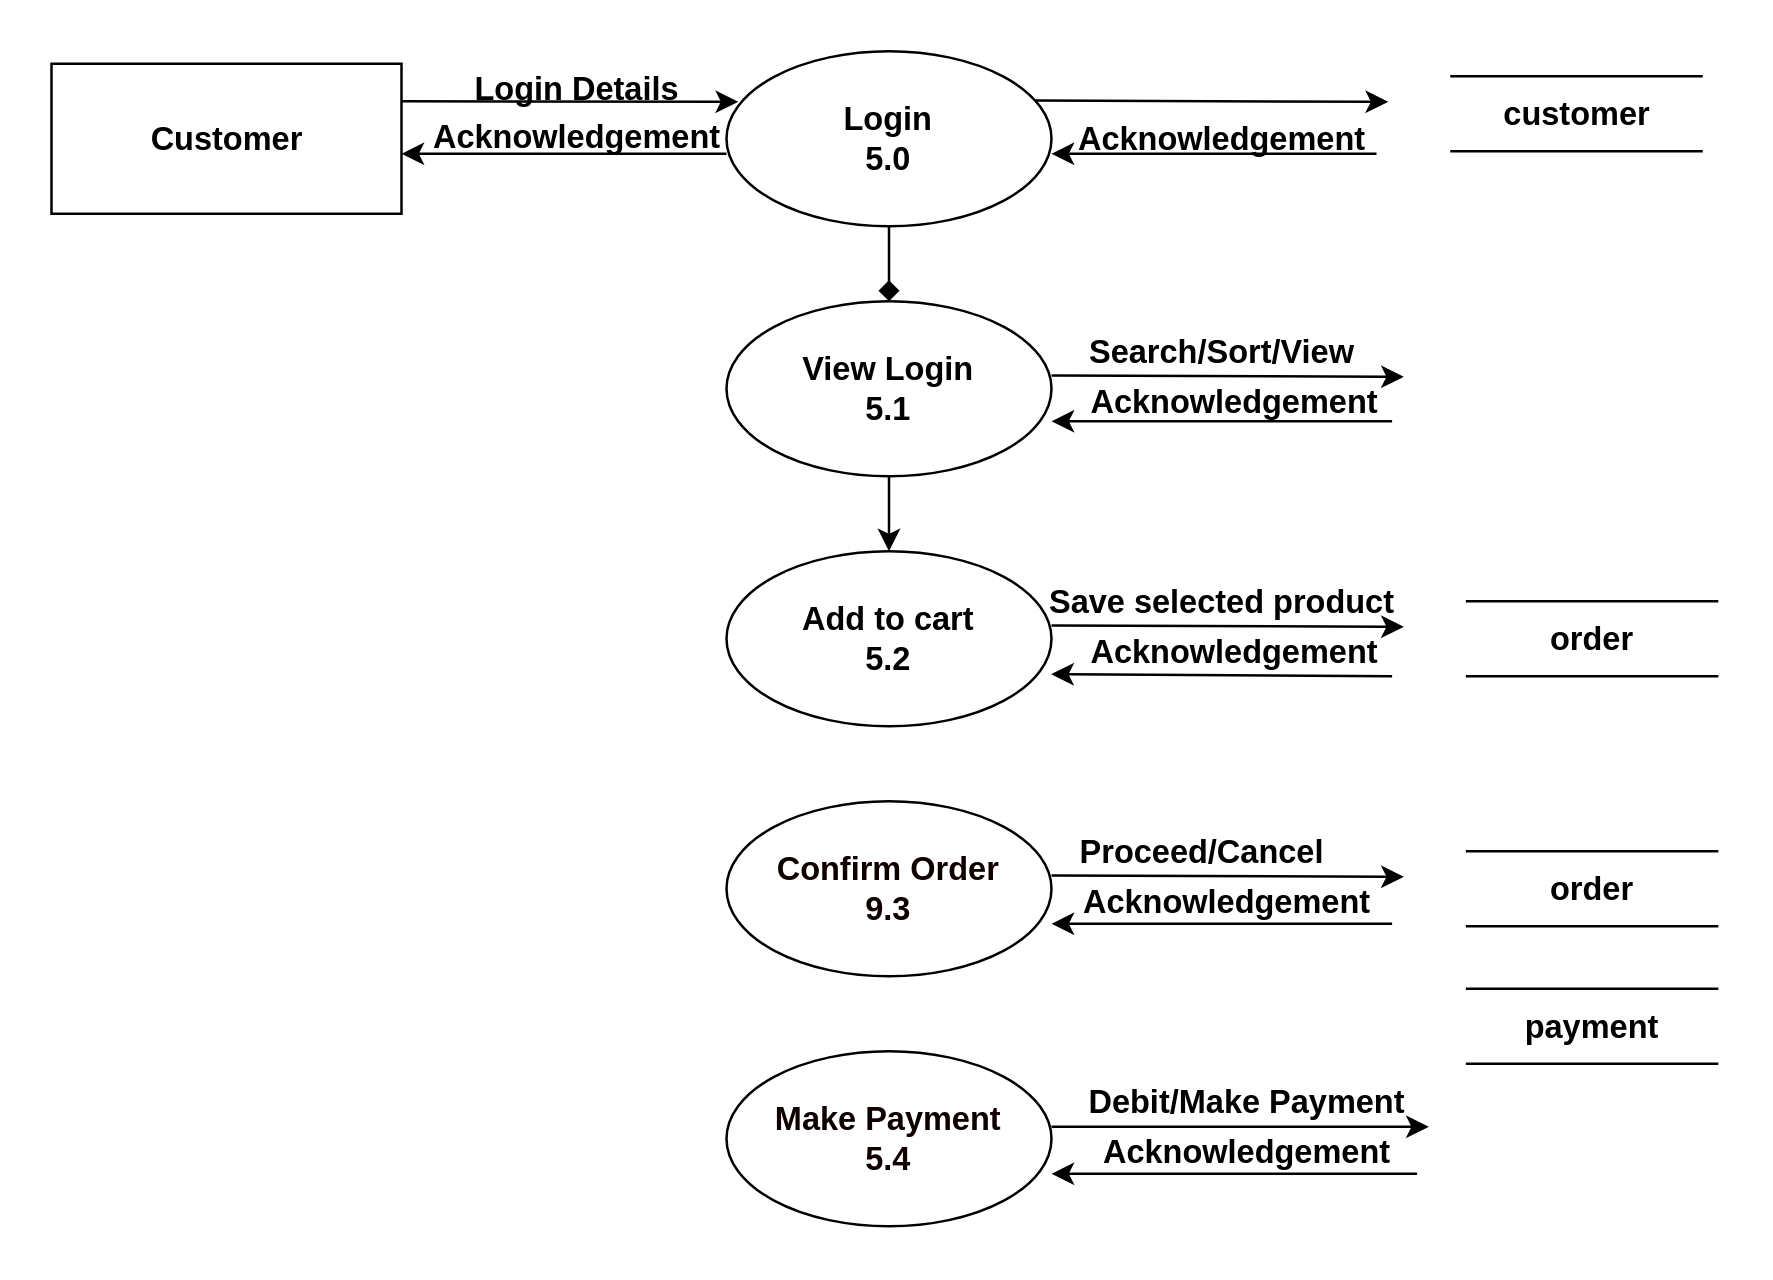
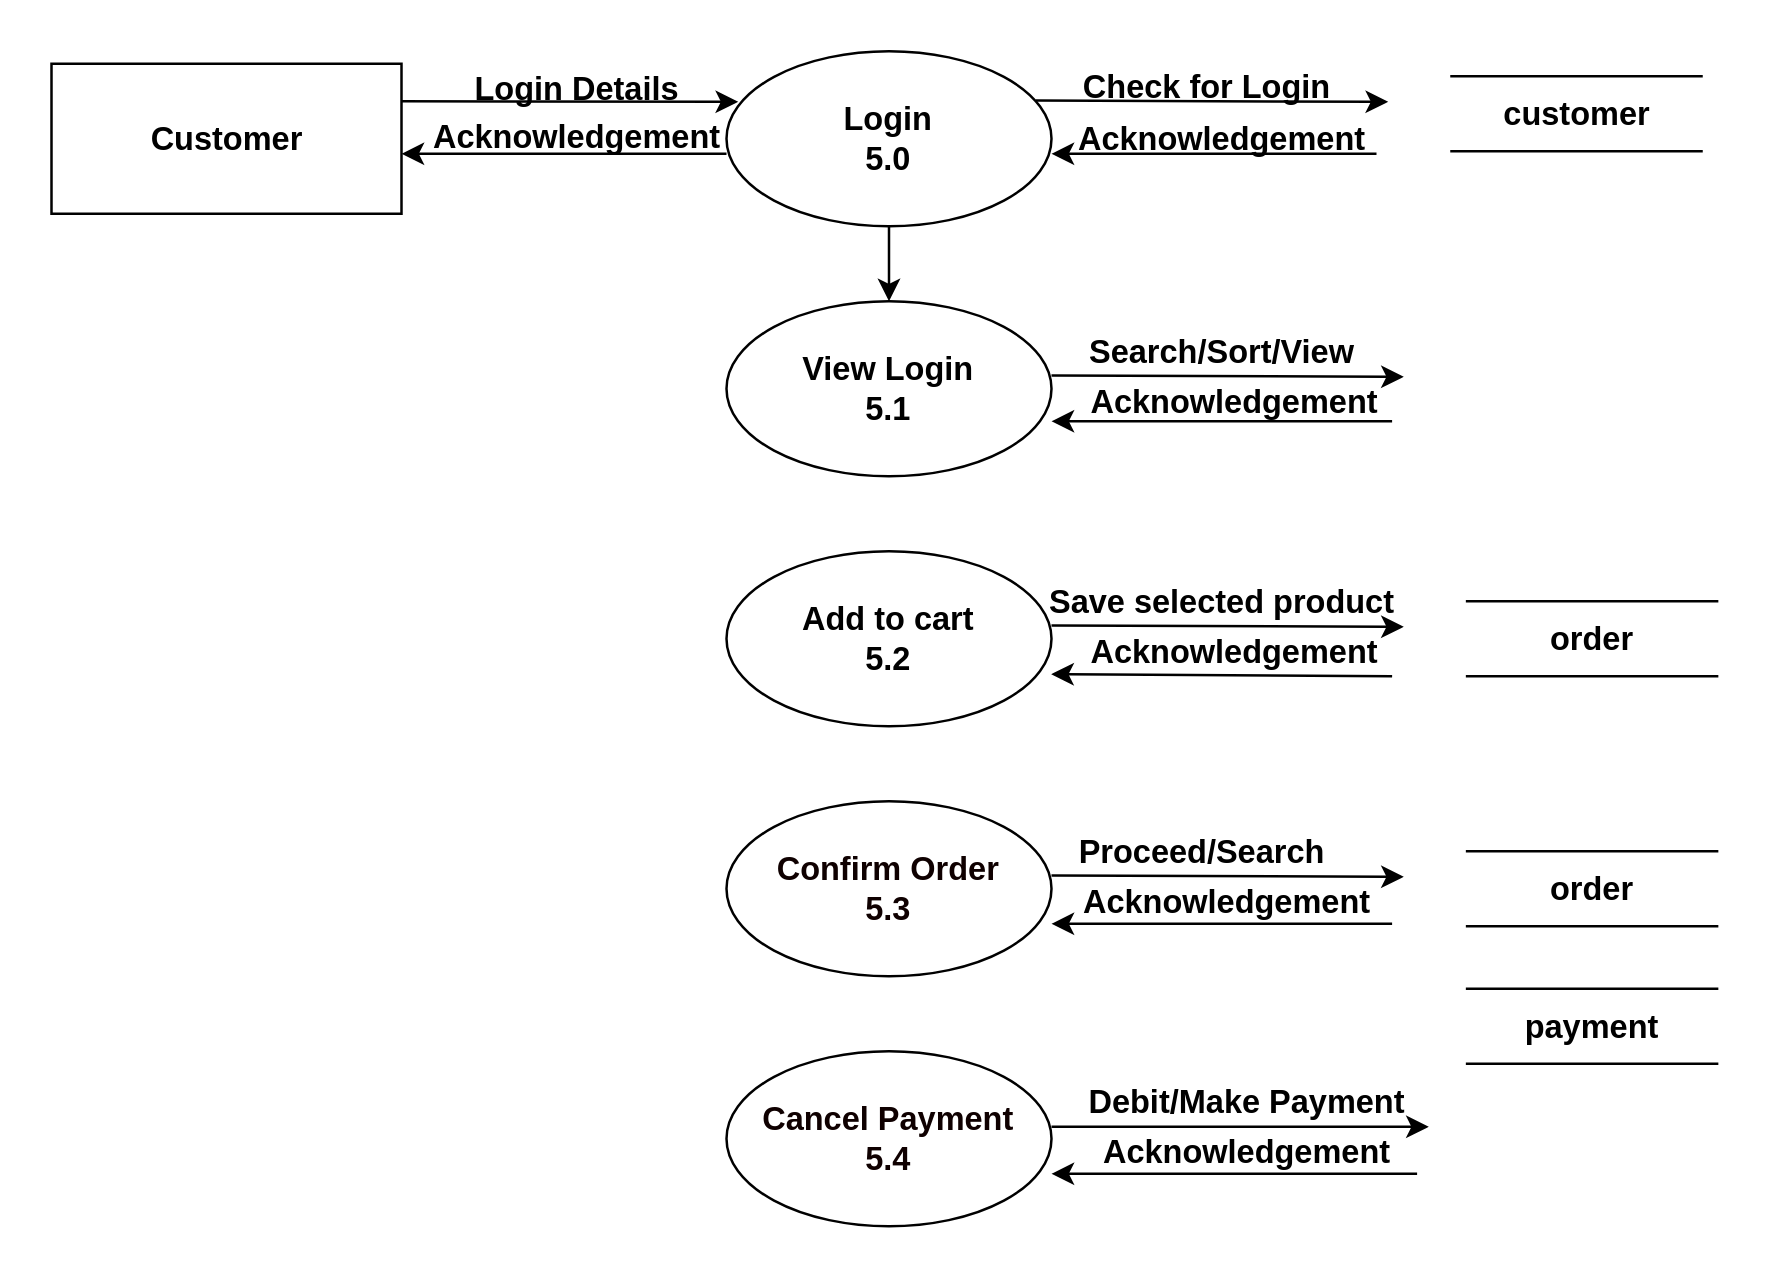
none -> (1206, 86)
(889, 281) -> (889, 282)
(889, 505) -> none
(1203, 851) -> (1203, 851)
(889, 889) -> (889, 889)
(889, 1139) -> (889, 1139)
